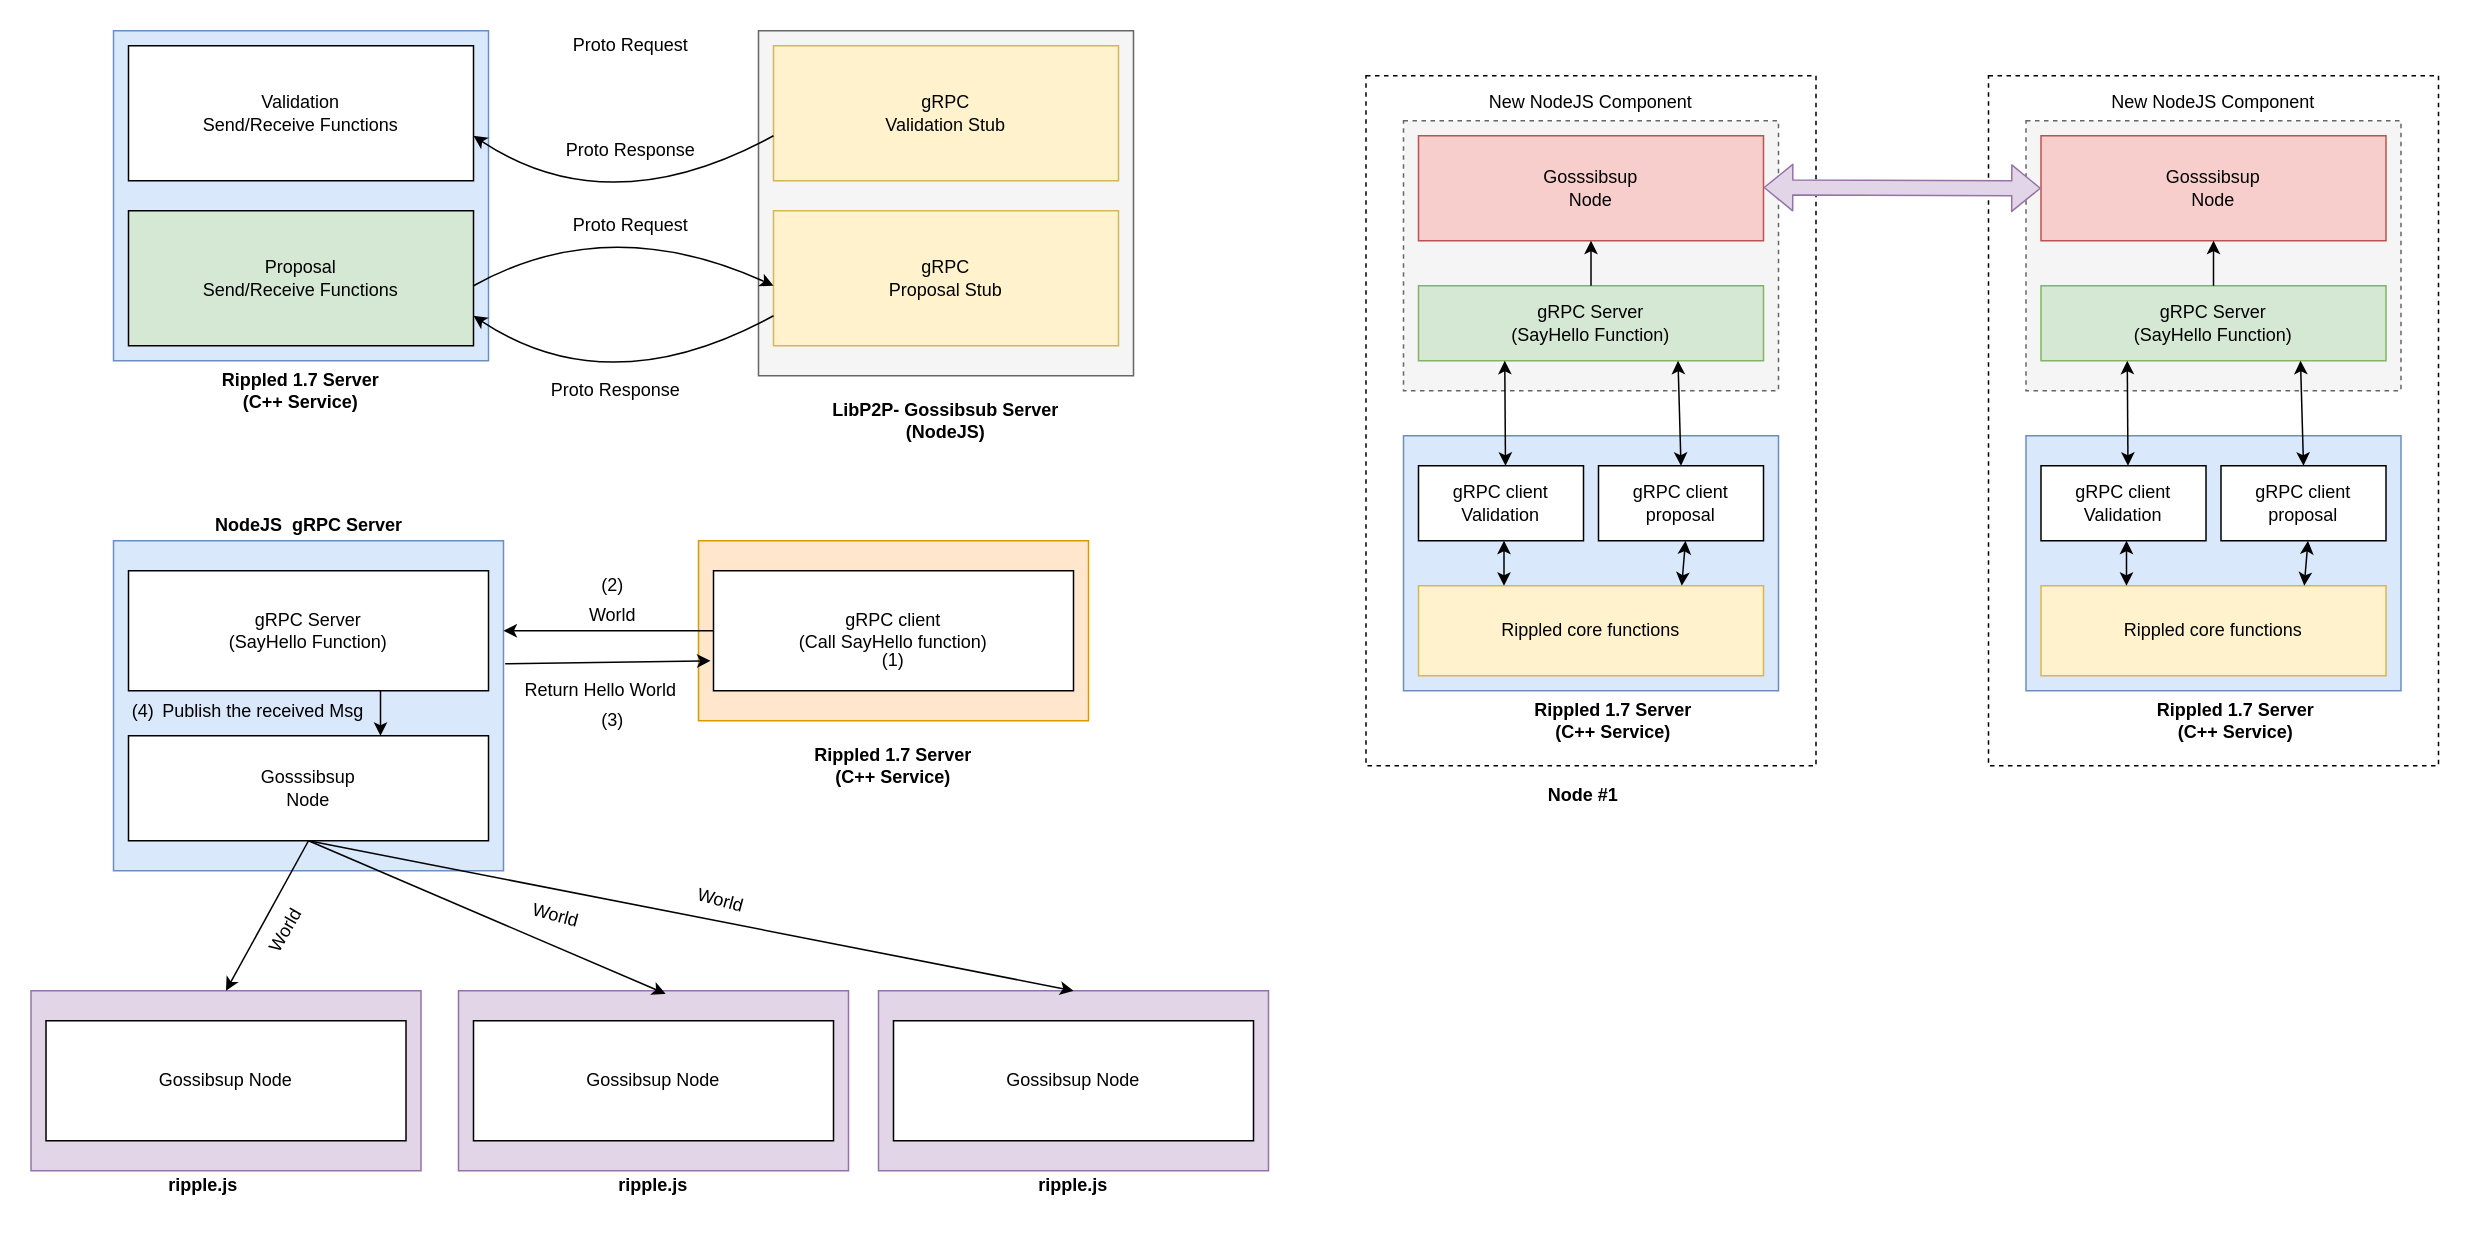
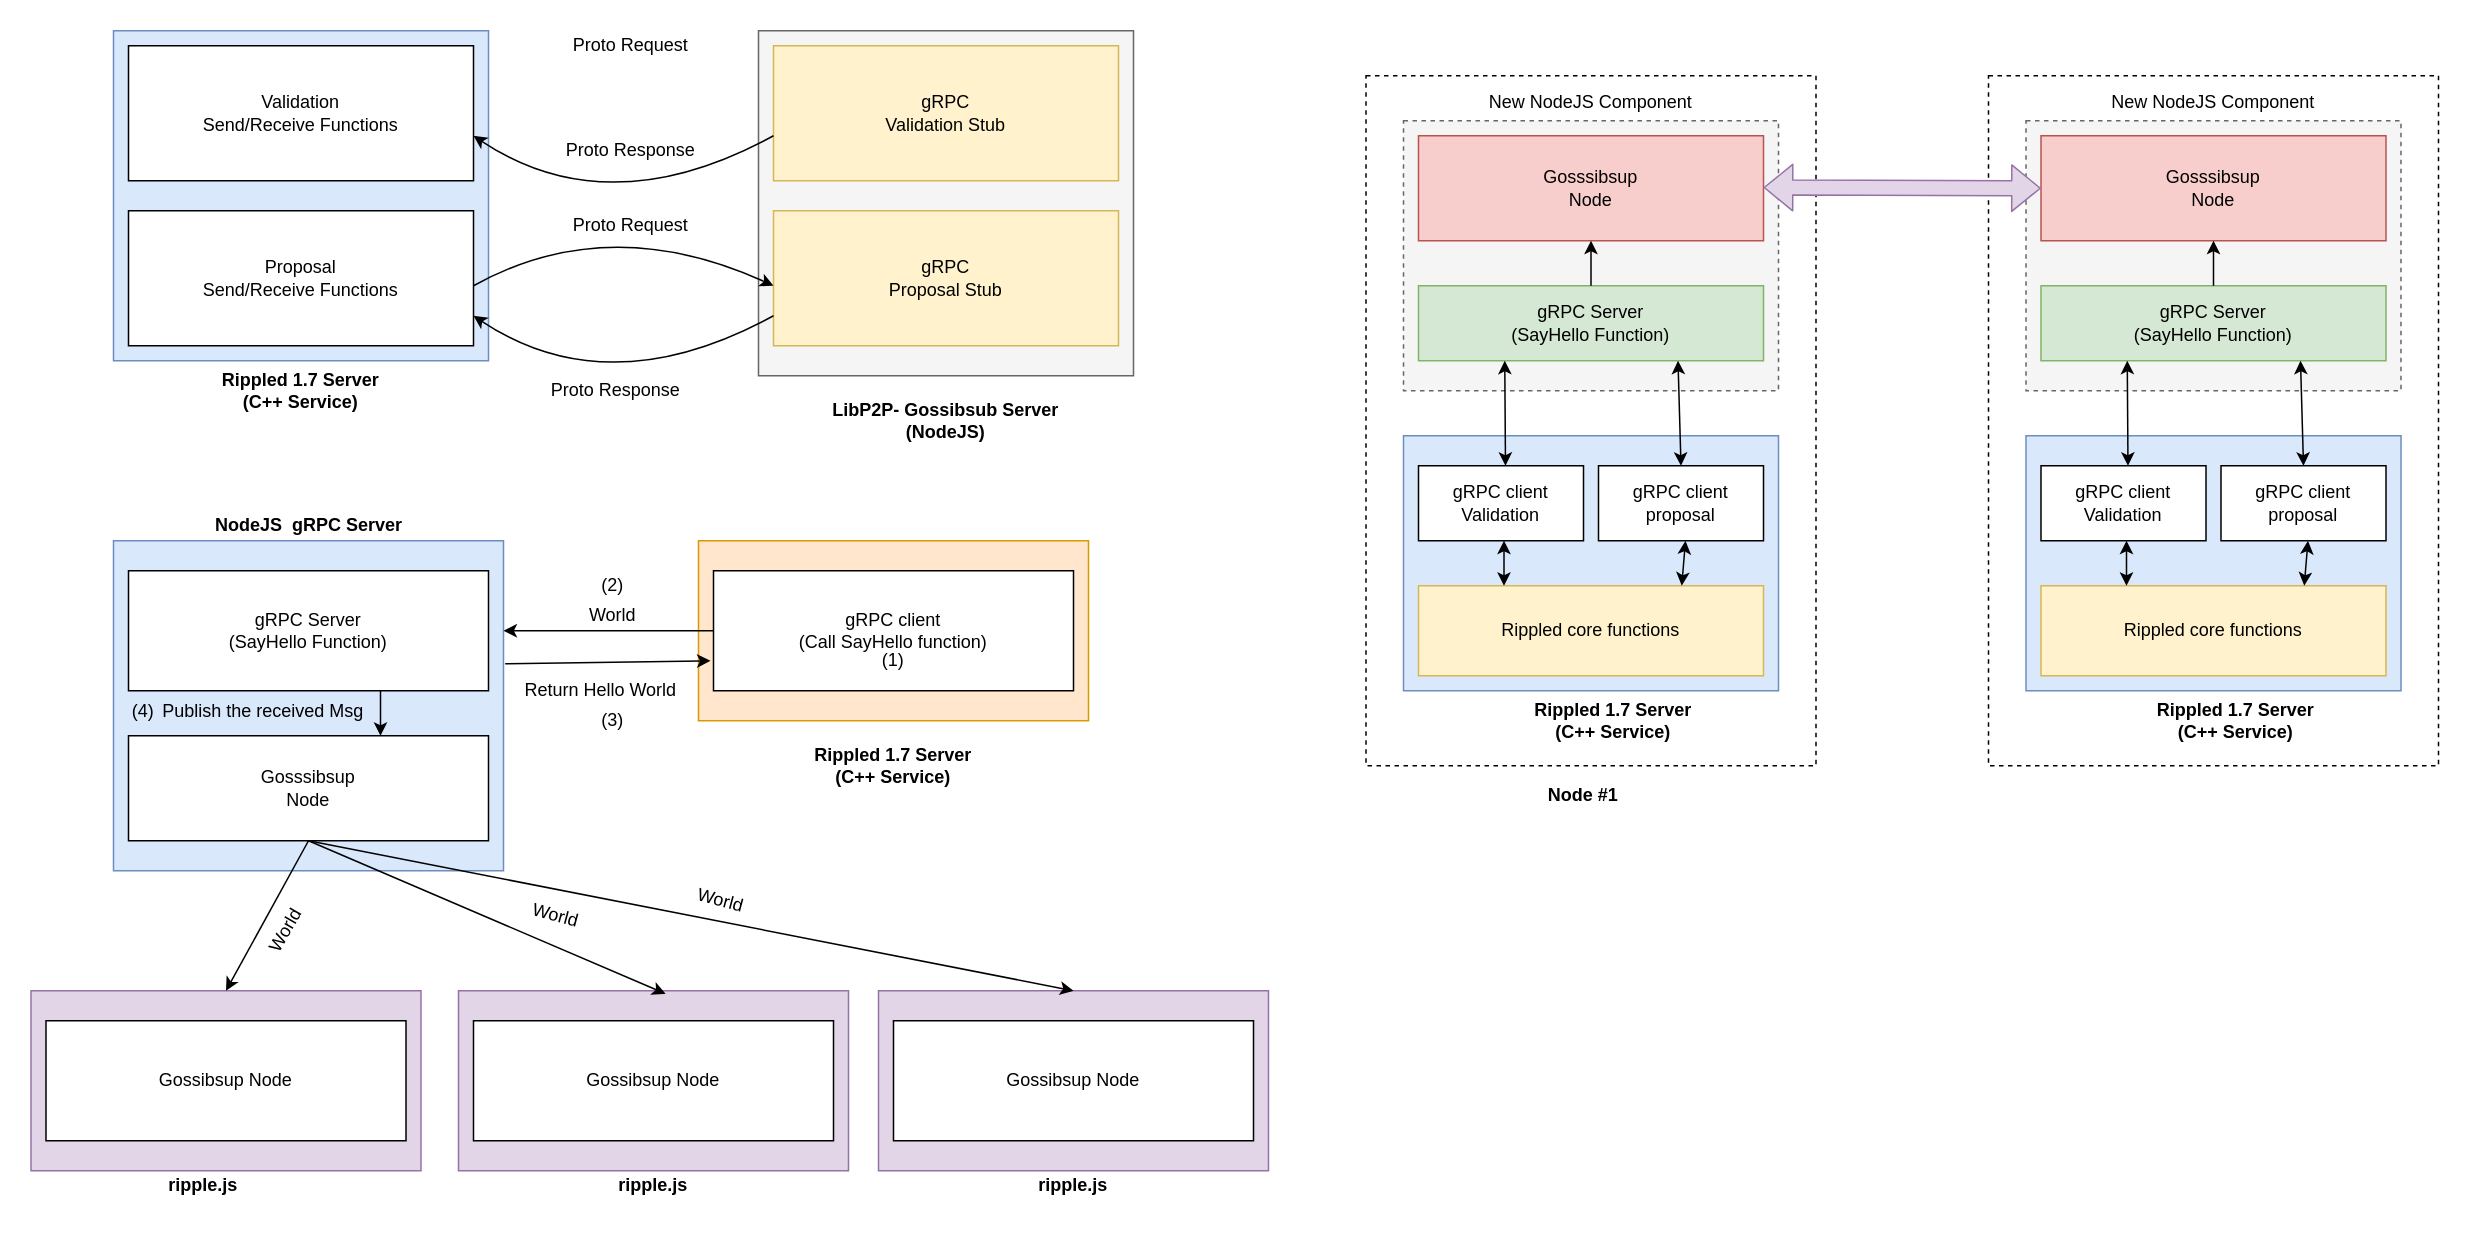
(301, 278) -> (301, 278)
